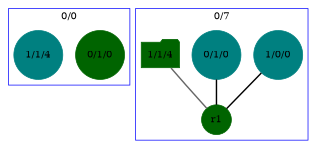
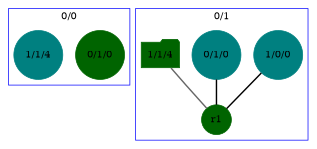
(222, 17) -> (222, 17)
